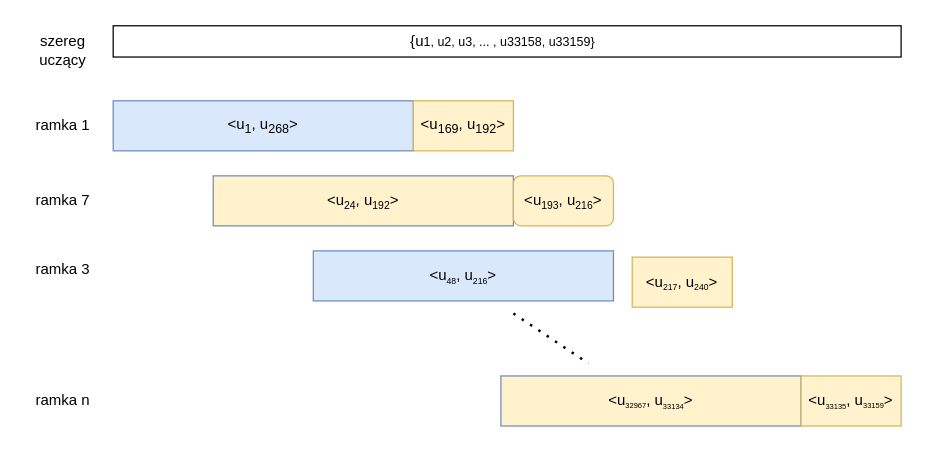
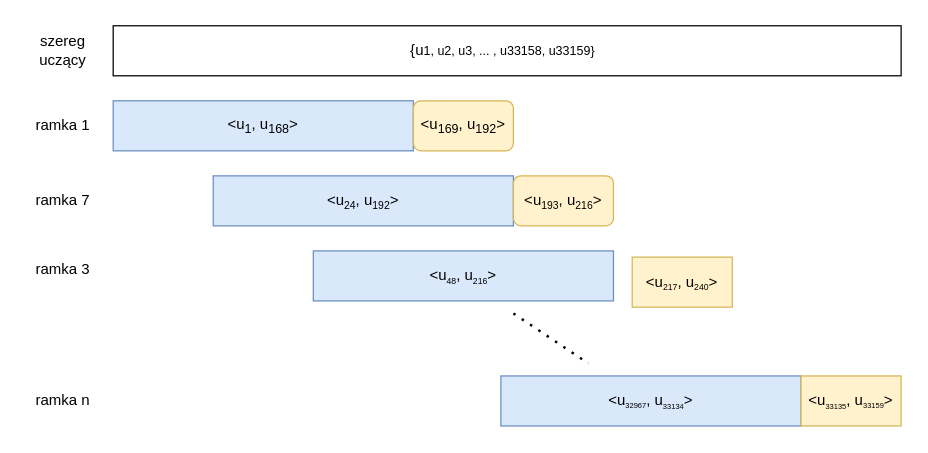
(507, 41) -> (507, 51)
(263, 126) -> (263, 126)
(463, 126) -> (463, 126)
(363, 201) -> (363, 201)
(651, 401) -> (651, 401)
